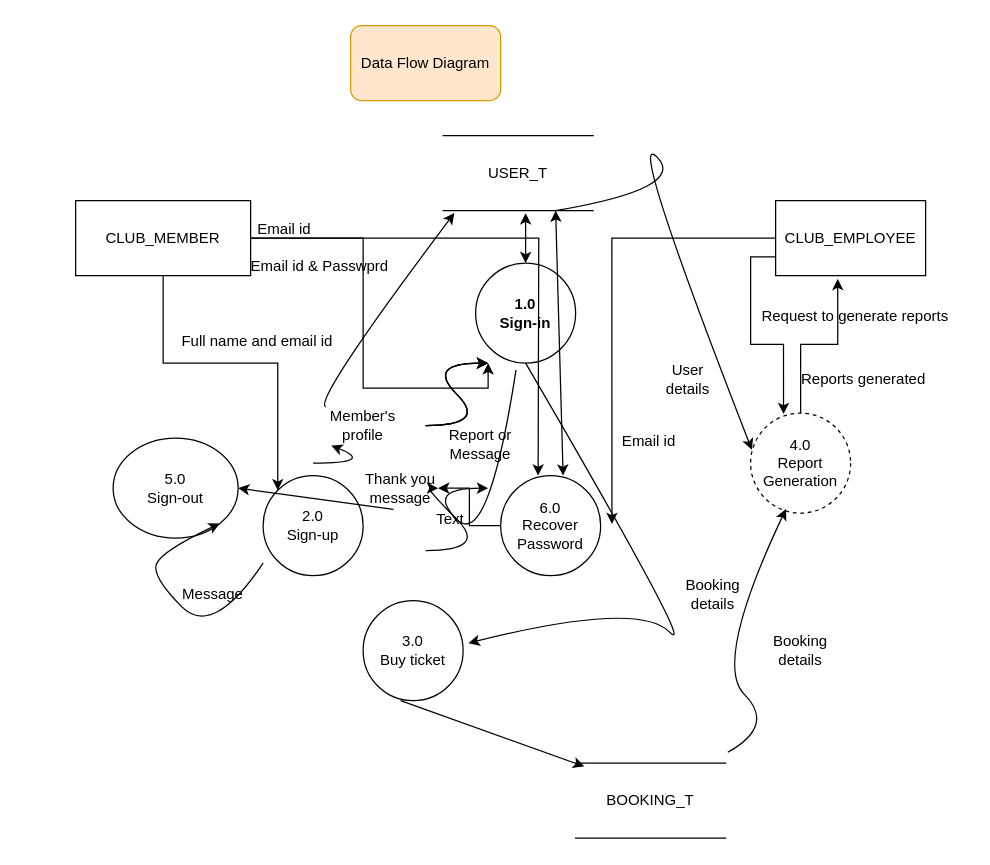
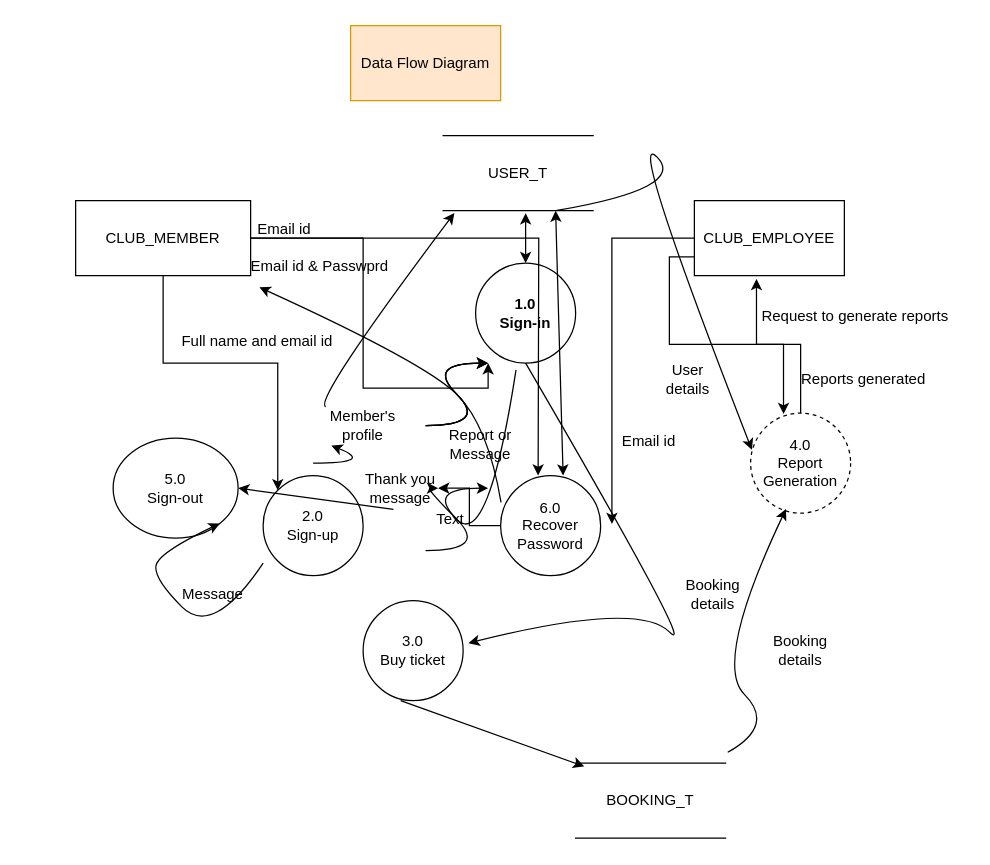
(426, 63) -> (426, 63)
(851, 238) -> (769, 238)
none -> (358, 334)
